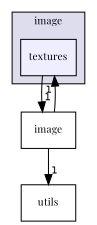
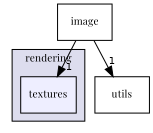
(48, 22) -> (48, 59)
(42, 90) -> none
